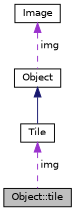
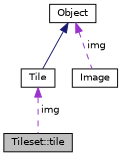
(38, 51) -> (85, 50)
(38, 198) -> (38, 143)
